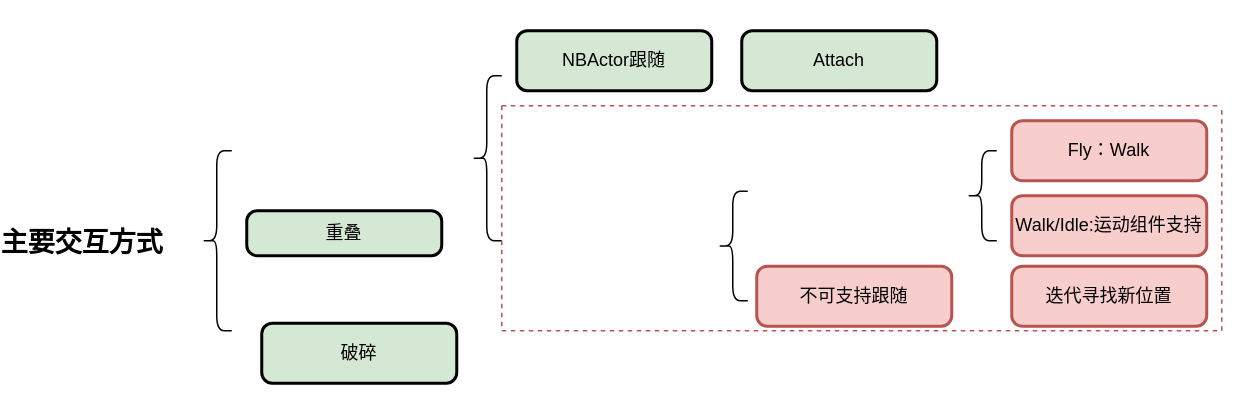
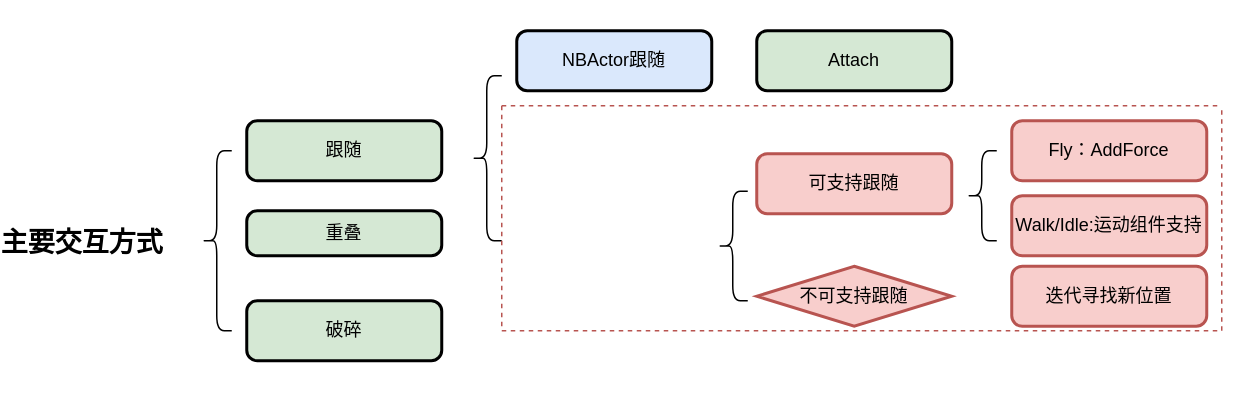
(614, 61) -> (614, 61)
(839, 61) -> (854, 61)
none -> (344, 151)
(1109, 151) -> (1109, 151)
none -> (854, 184)
(854, 296) -> (854, 296)
(359, 353) -> (344, 331)
